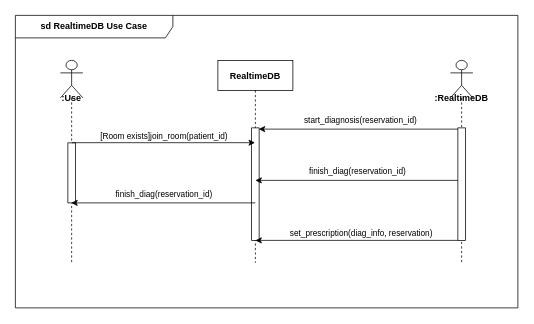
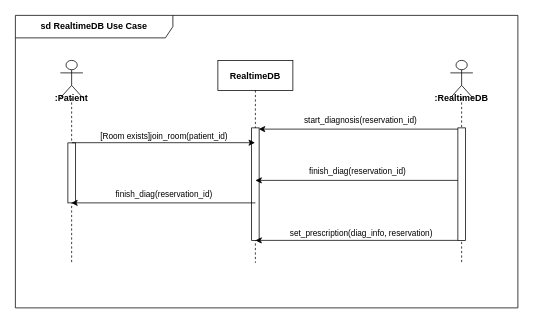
(72, 98) -> (72, 103)
